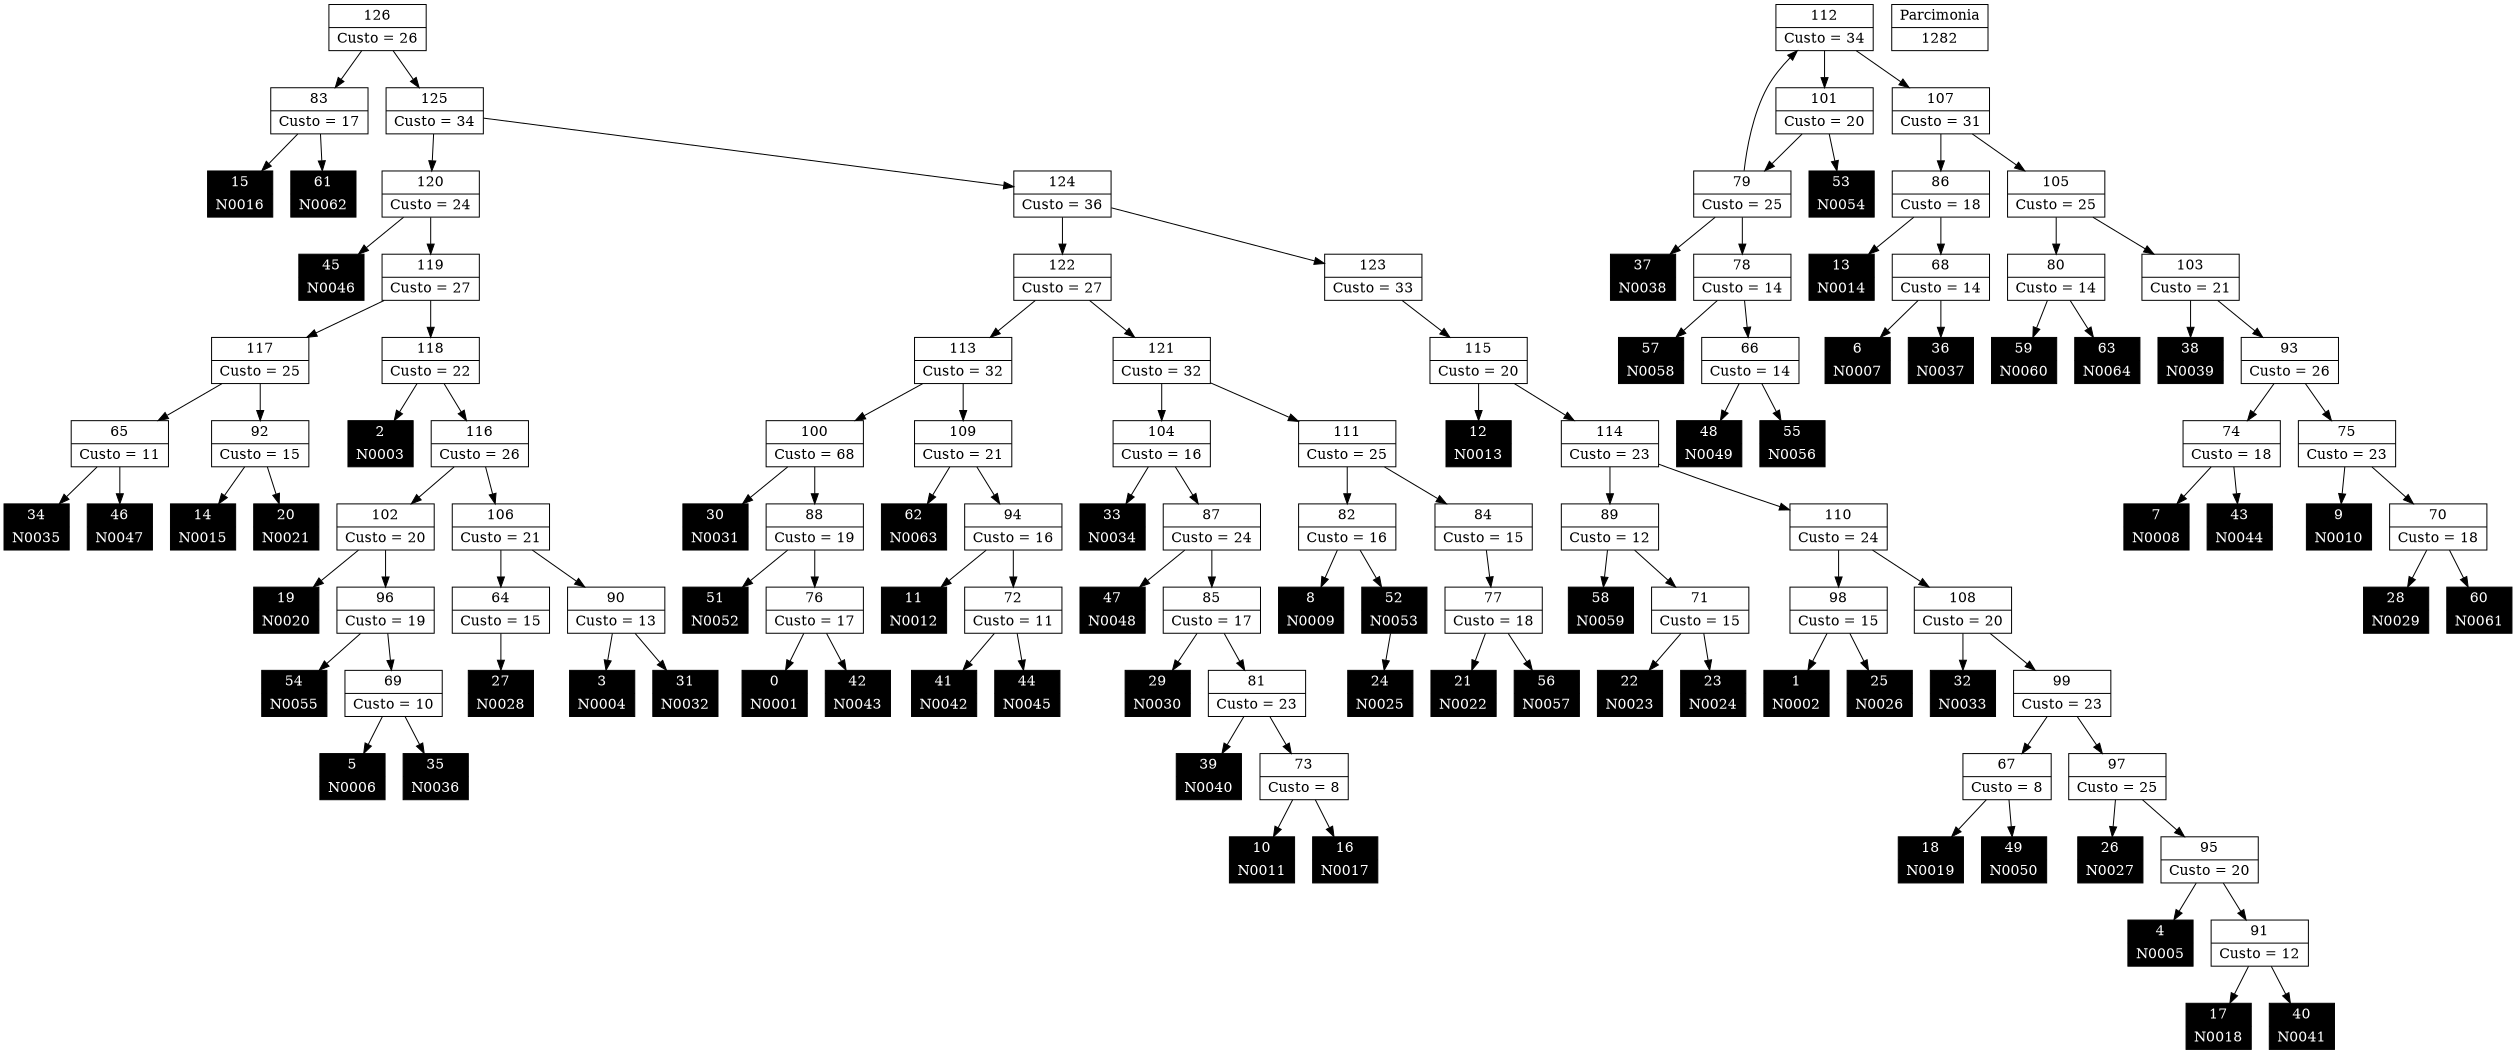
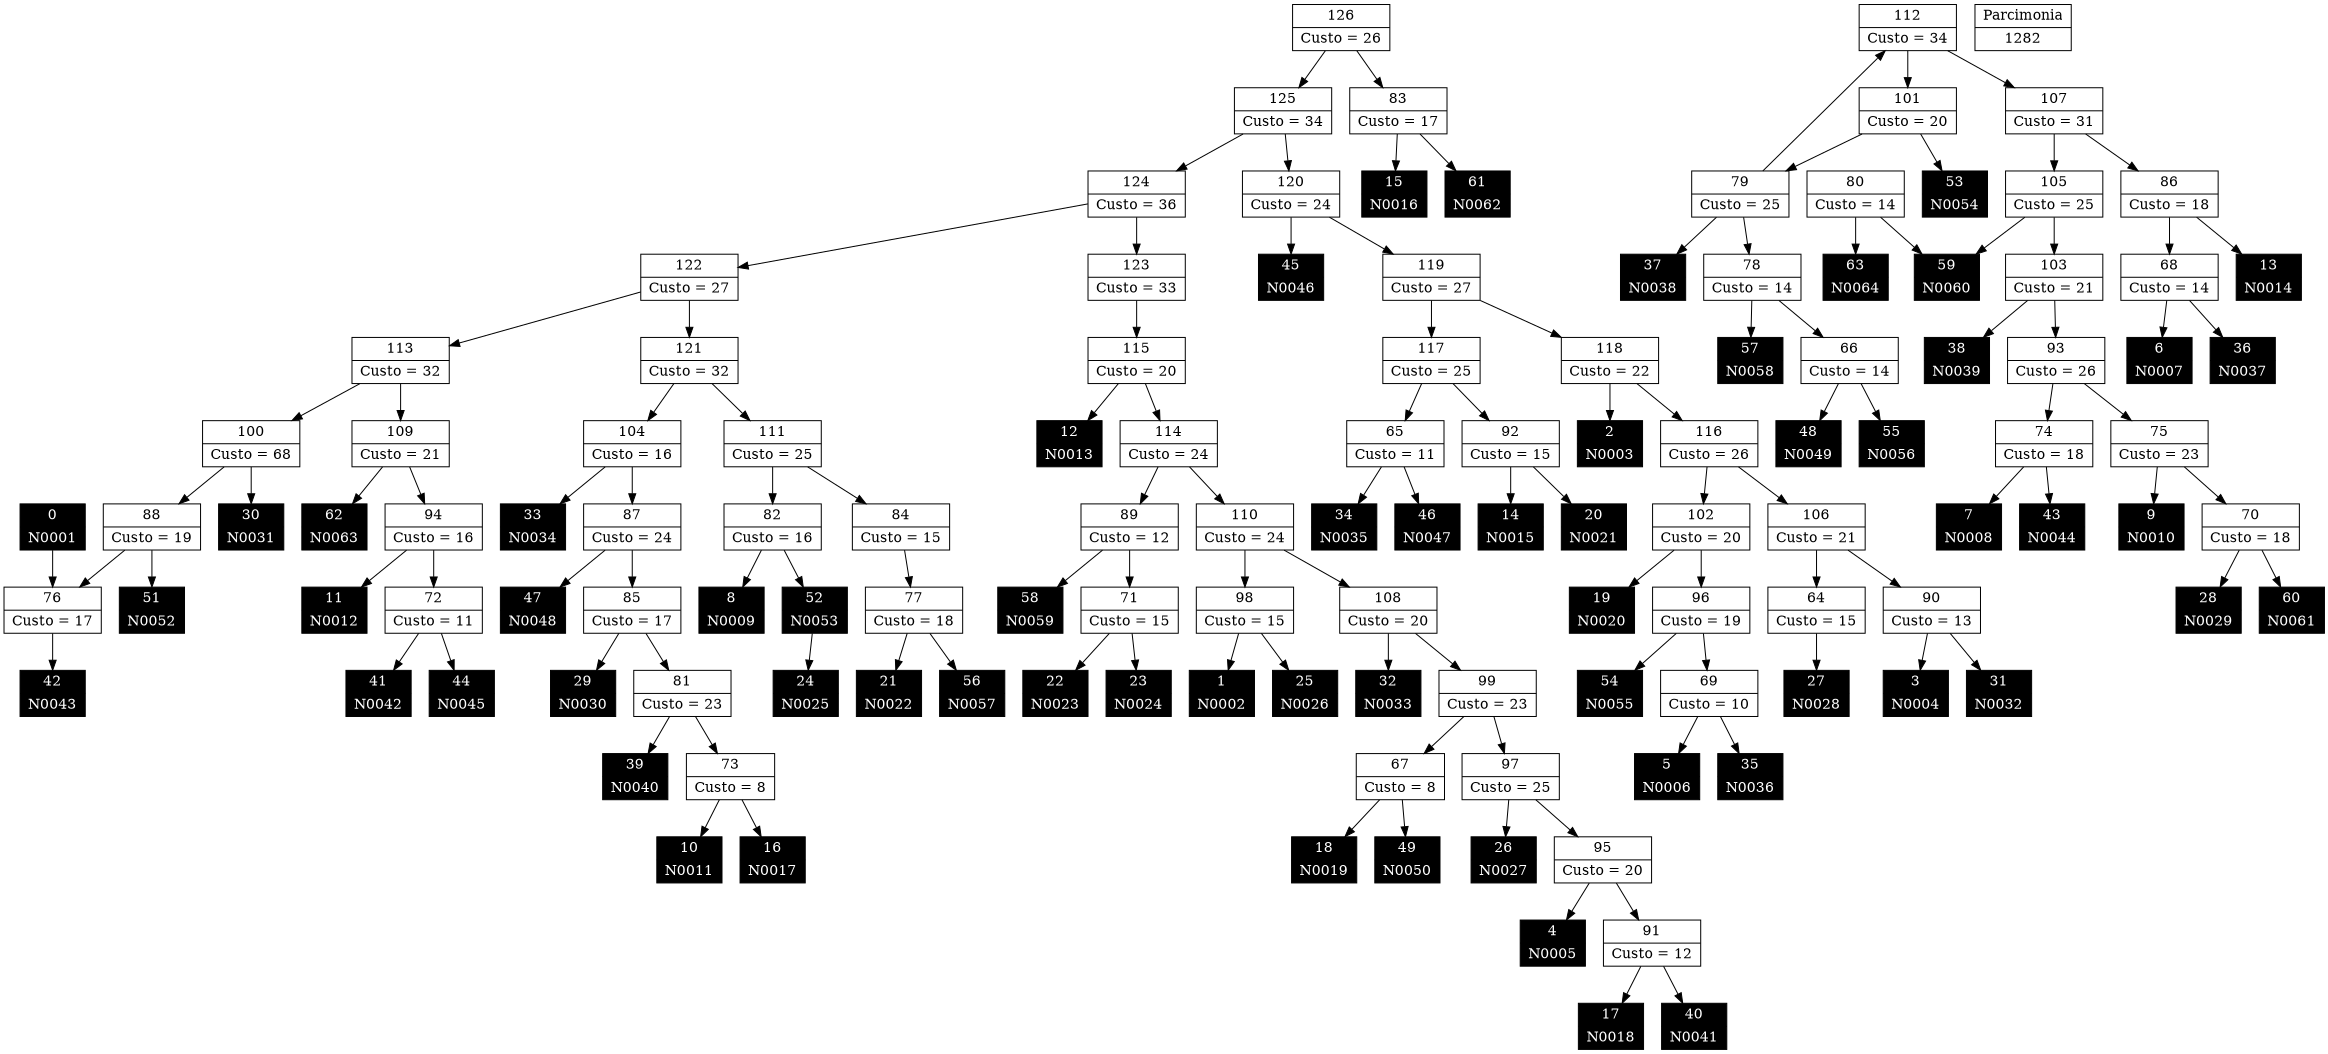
(2056, 231) -> (2005, 233)
(1610, 455) -> (1169, 455)
(797, 647) -> (53, 564)
